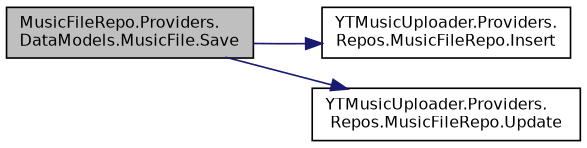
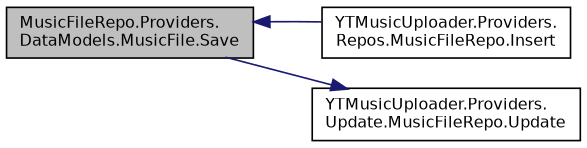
(280, 44) -> (296, 22)
(446, 114) -> (446, 114)
